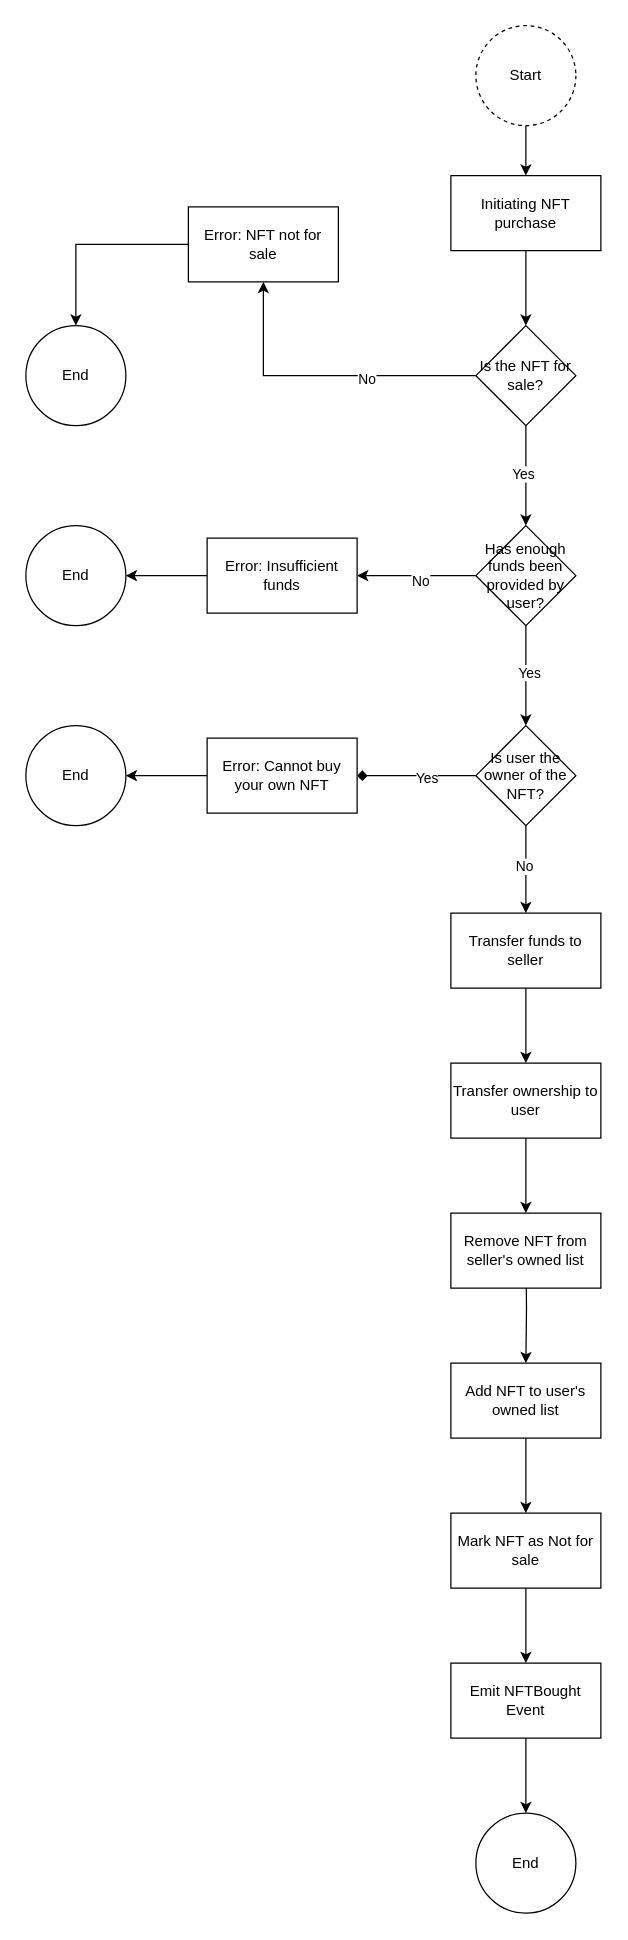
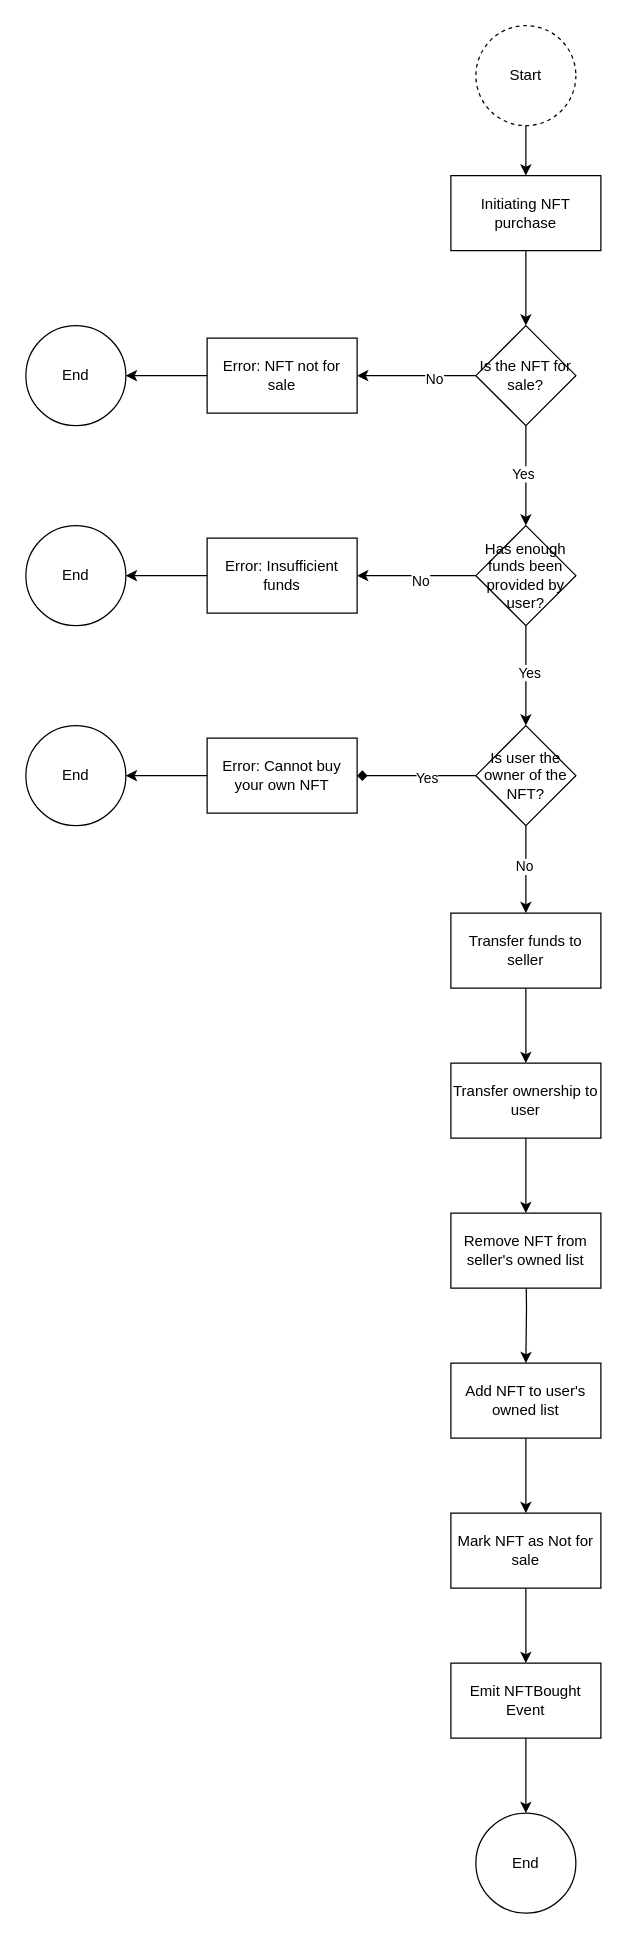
(263, 244) -> (282, 376)
